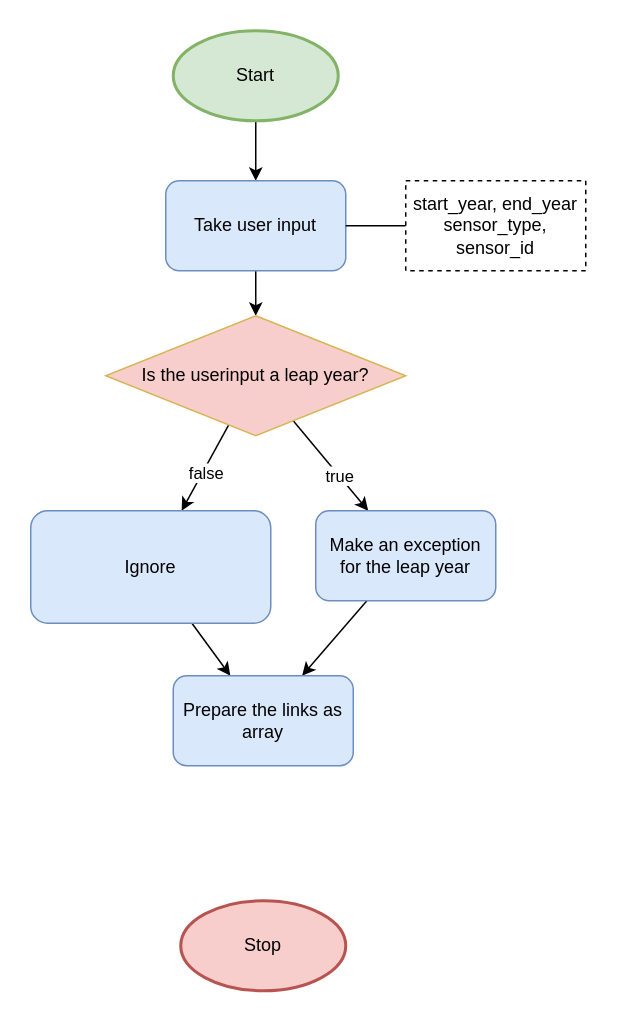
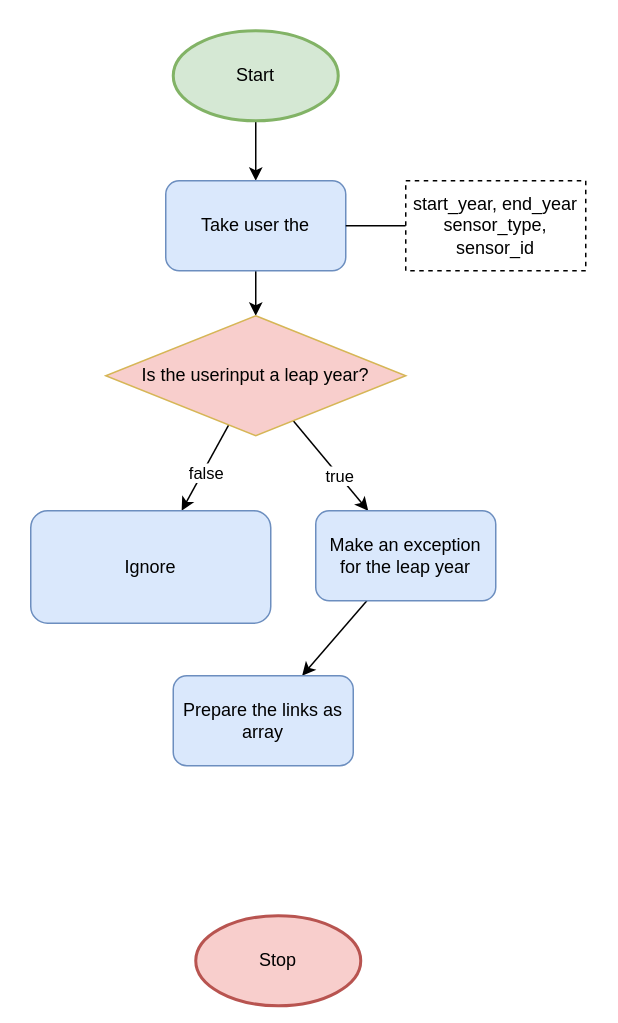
(256, 226) -> (256, 226)
(208, 645) -> none
(263, 946) -> (278, 961)
